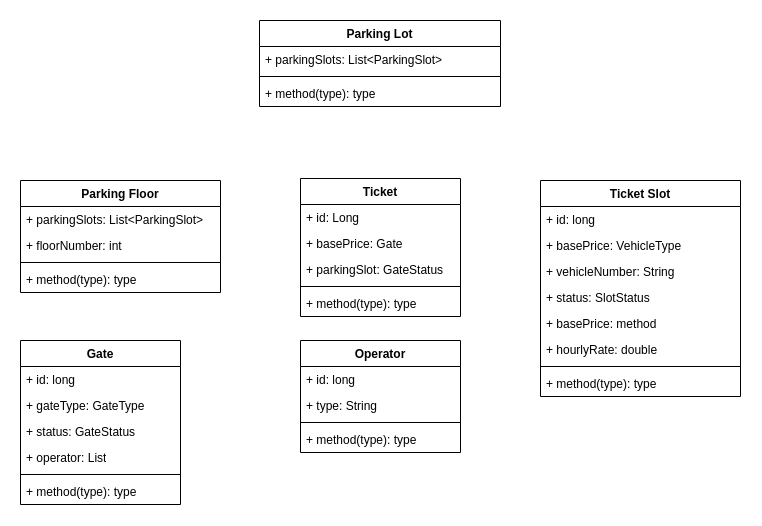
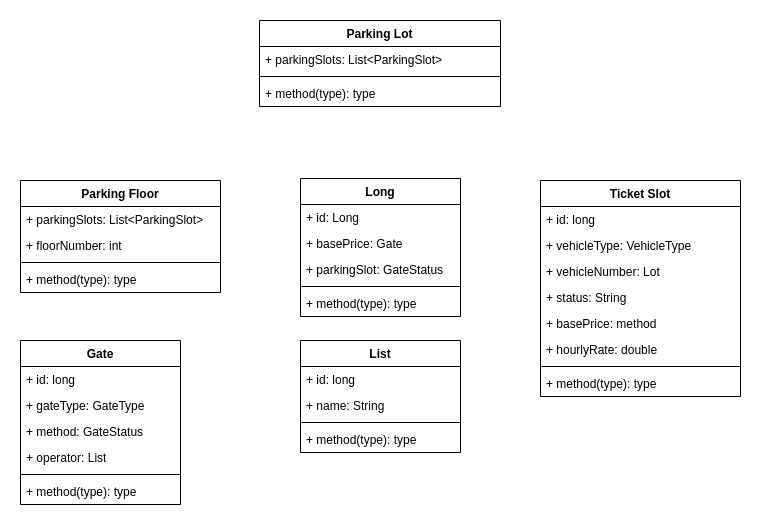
(381, 193) -> (381, 193)
(618, 247) -> (623, 247)
(614, 273) -> (606, 273)
(607, 299) -> (594, 299)
(381, 355) -> (381, 355)
(347, 407) -> (347, 407)
(89, 433) -> (89, 433)
